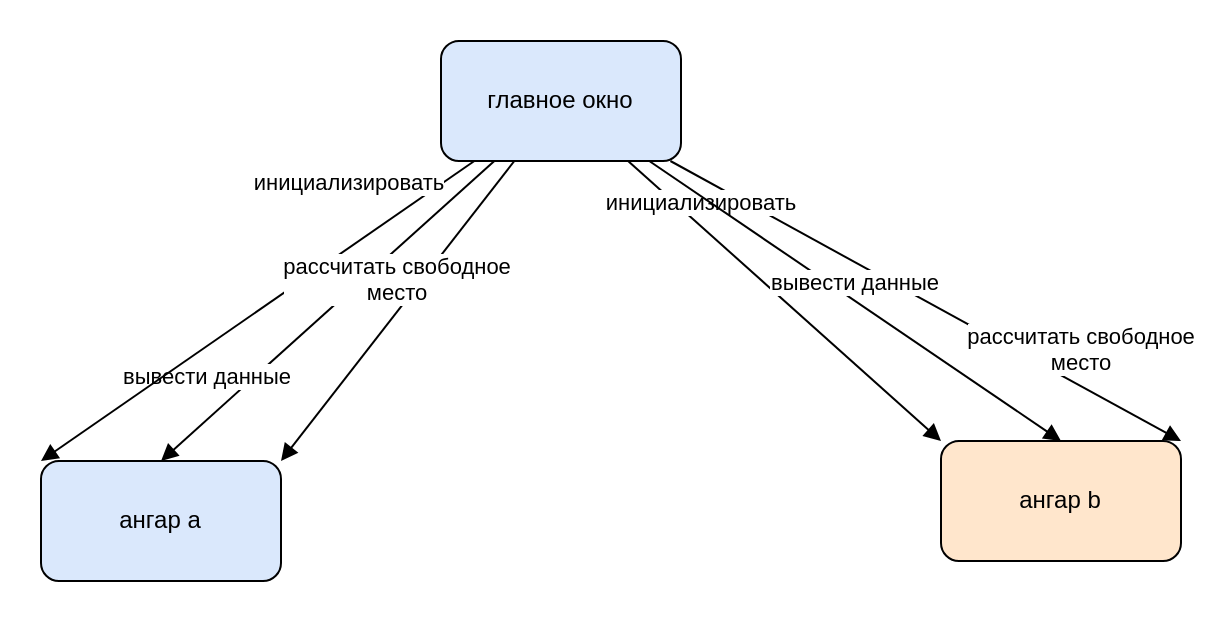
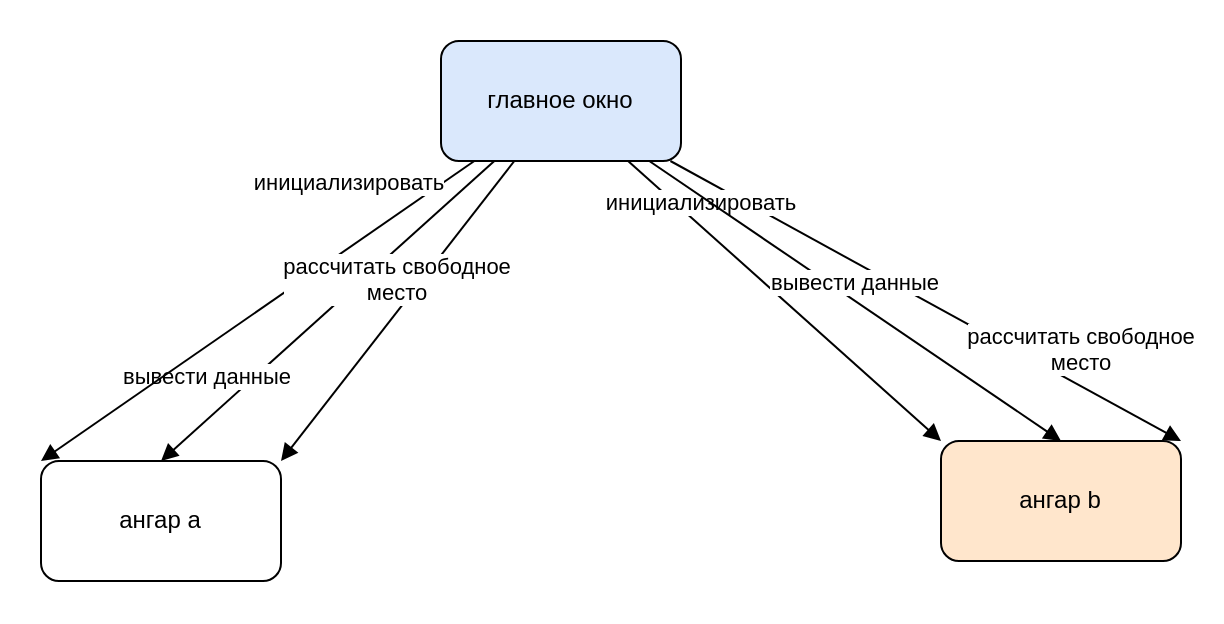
(161, 521) -> (161, 521)
